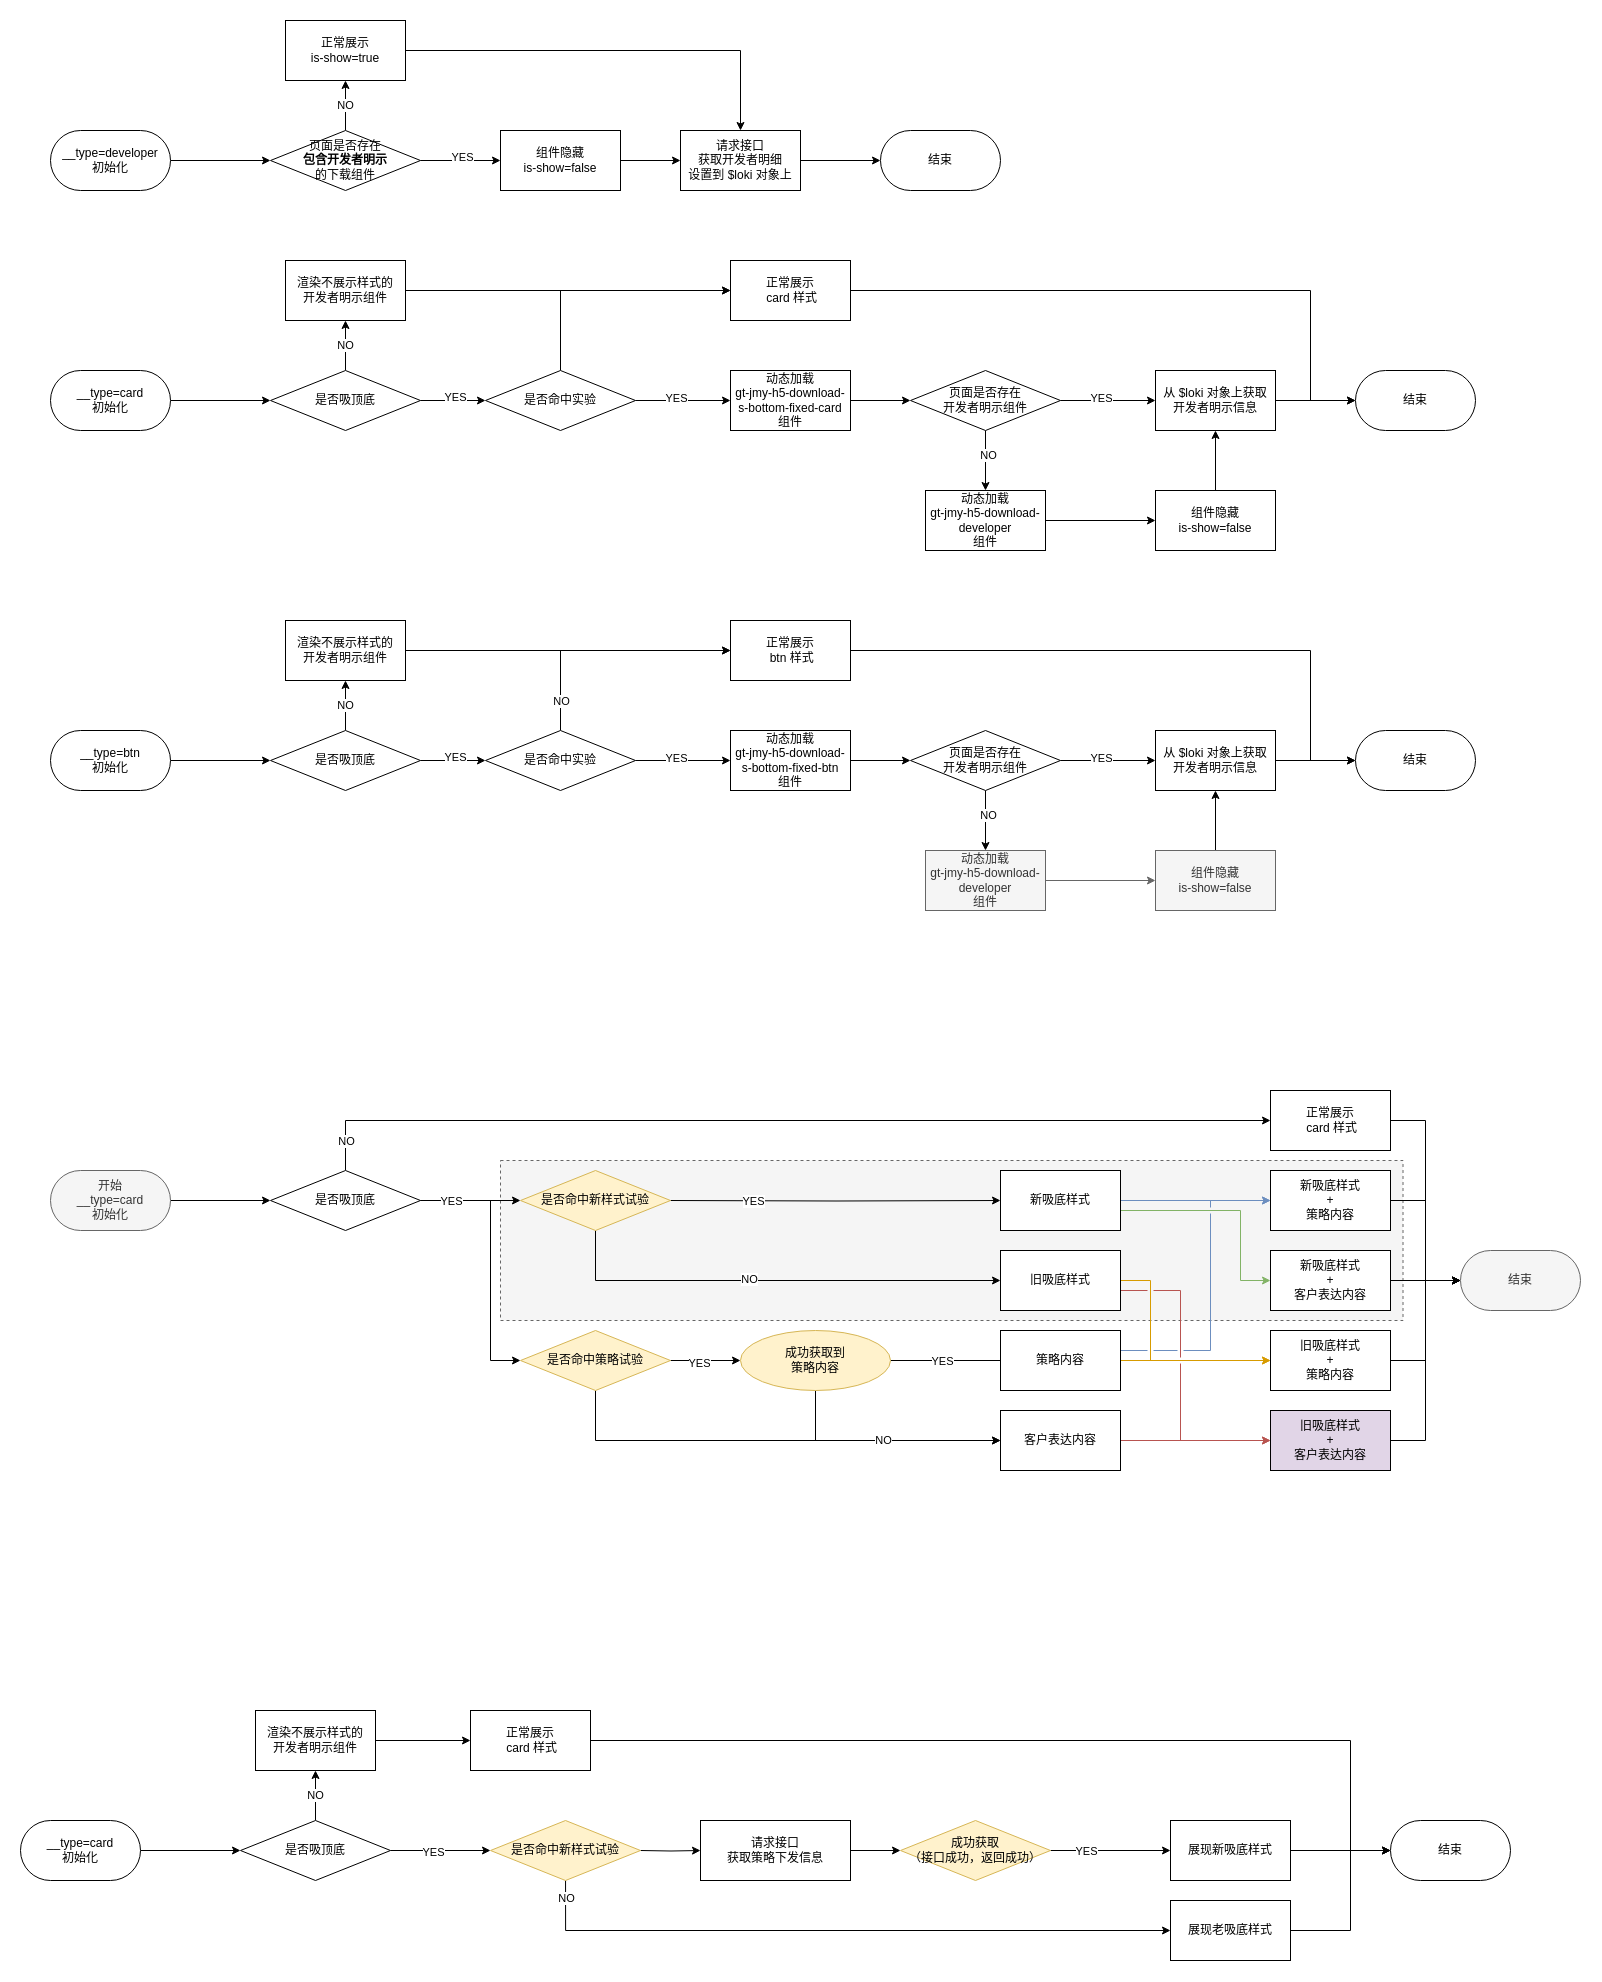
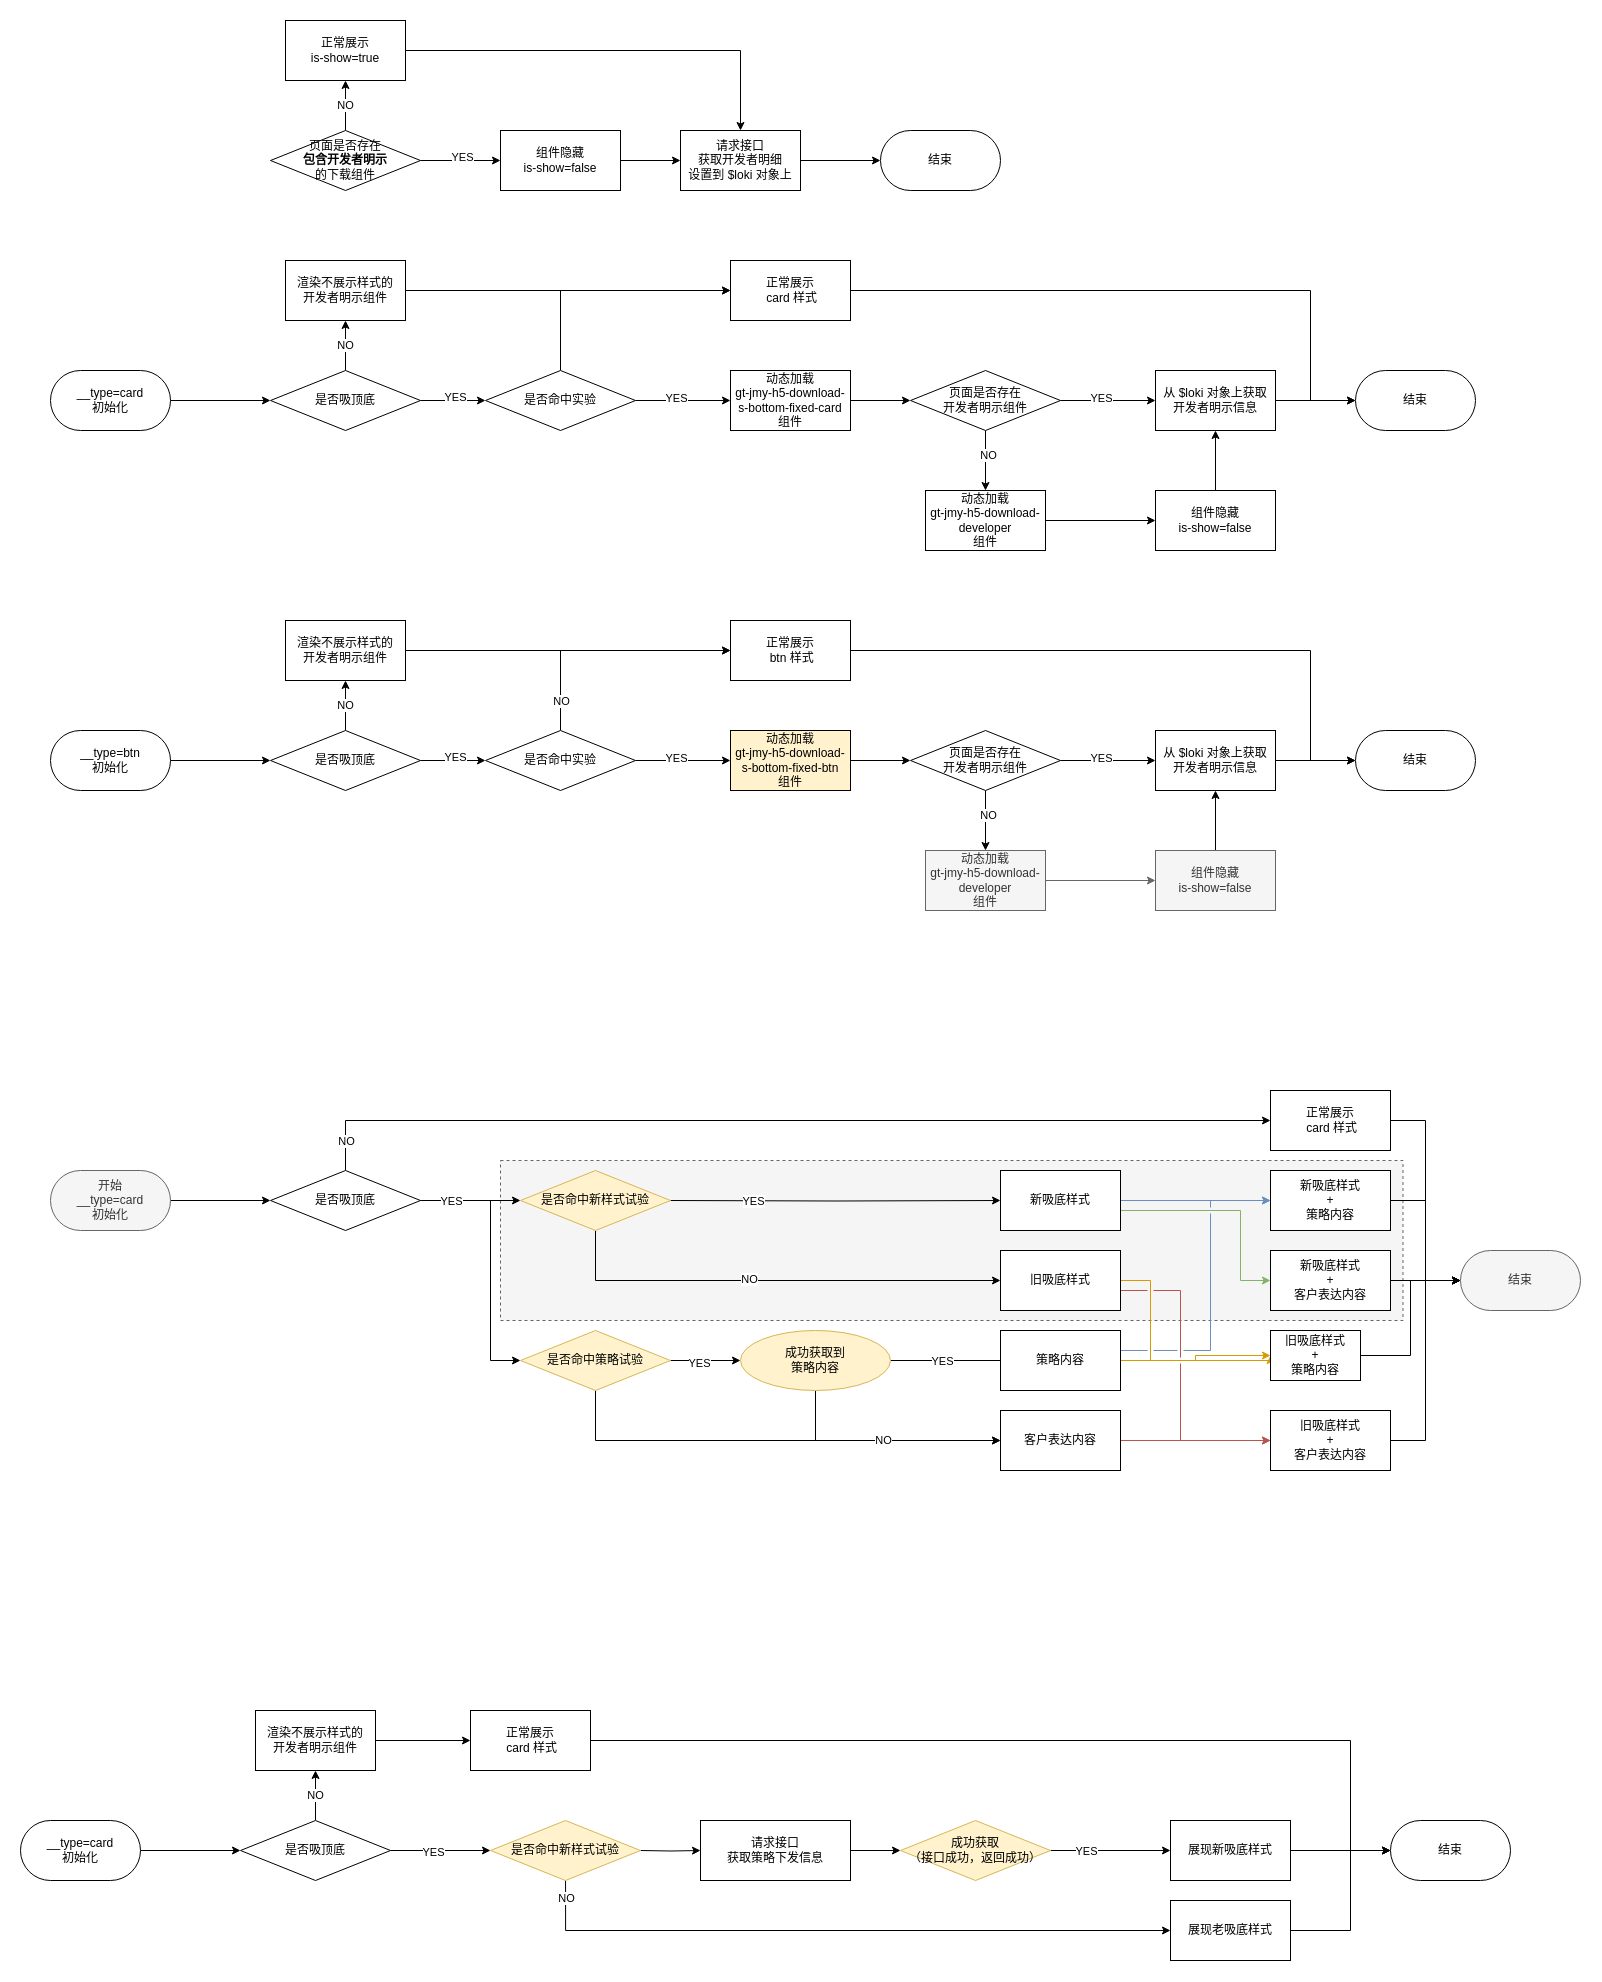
(111, 161) -> none
(217, 161) -> none
(791, 761) -> (791, 761)
(1331, 1361) -> (1316, 1356)
(1331, 1441) -> (1331, 1441)
